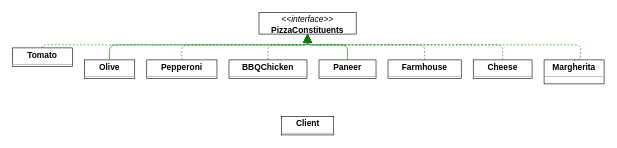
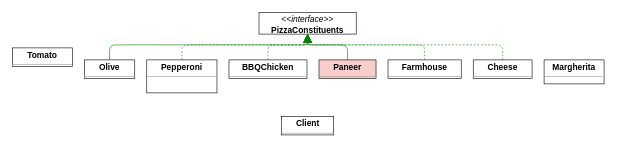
(73, 45) -> none
(551, 45) -> none
(182, 69) -> (182, 76)
(347, 69) -> (347, 69)
